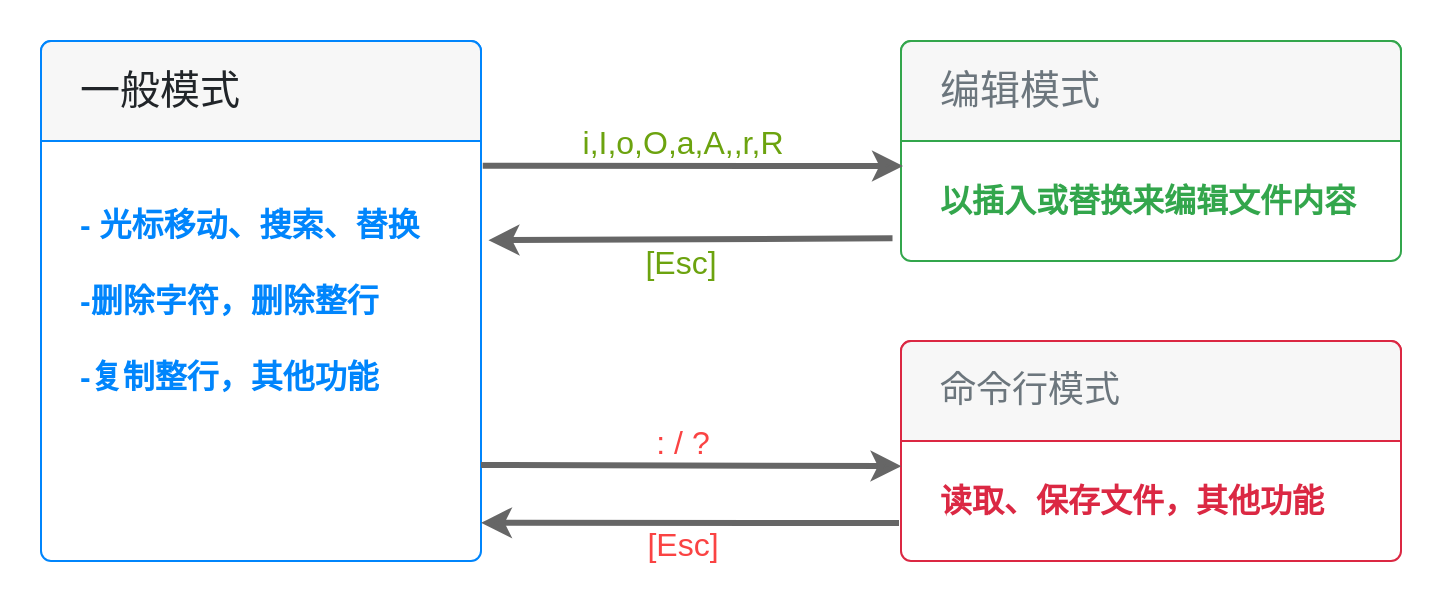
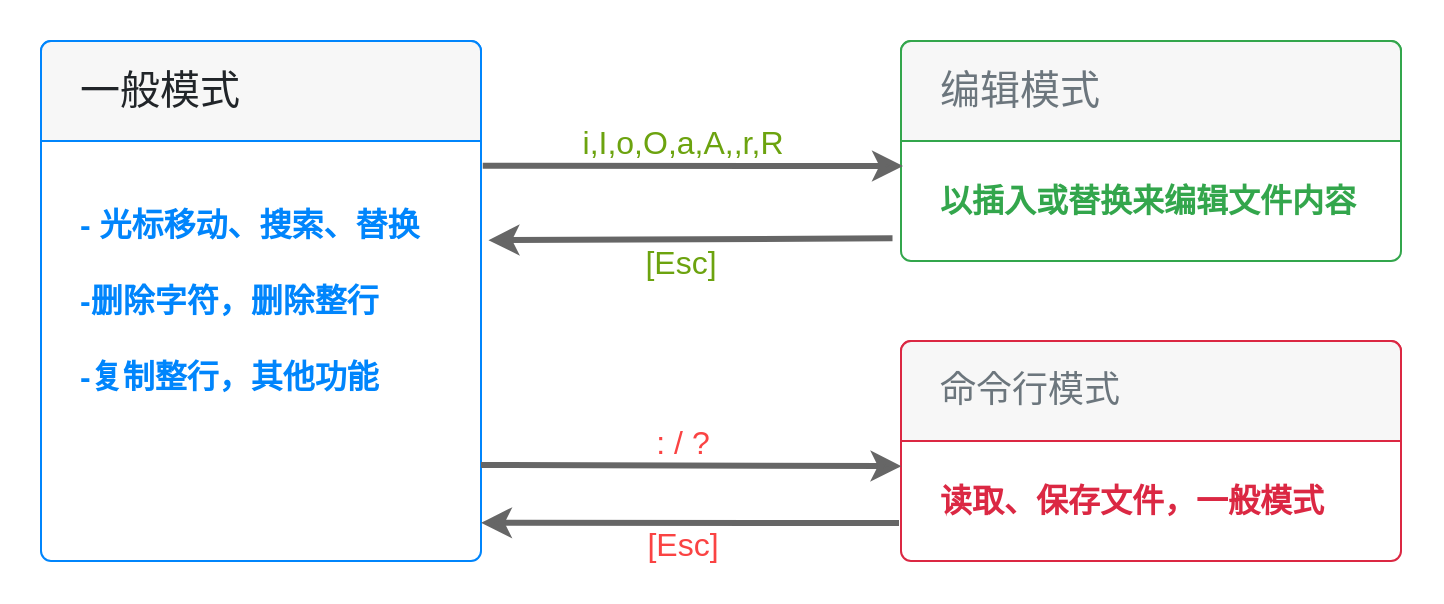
(1109, 502) -> (1109, 502)
